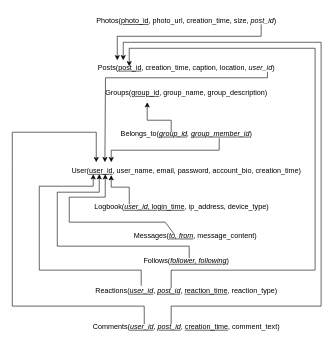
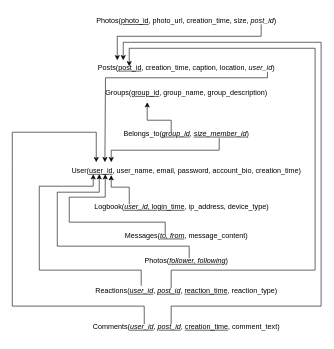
(187, 134) -> (187, 134)
(195, 236) -> (186, 236)
(187, 261) -> (187, 261)
